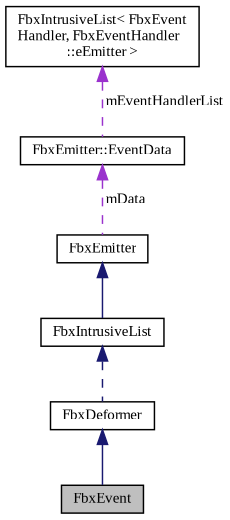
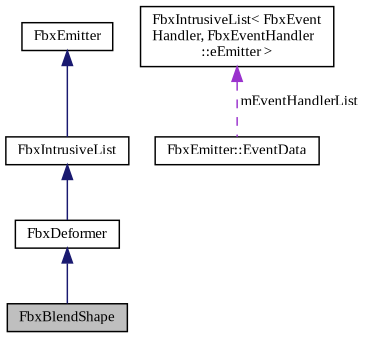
(102, 207) -> none
(102, 381) -> (67, 200)
(102, 499) -> (67, 318)
